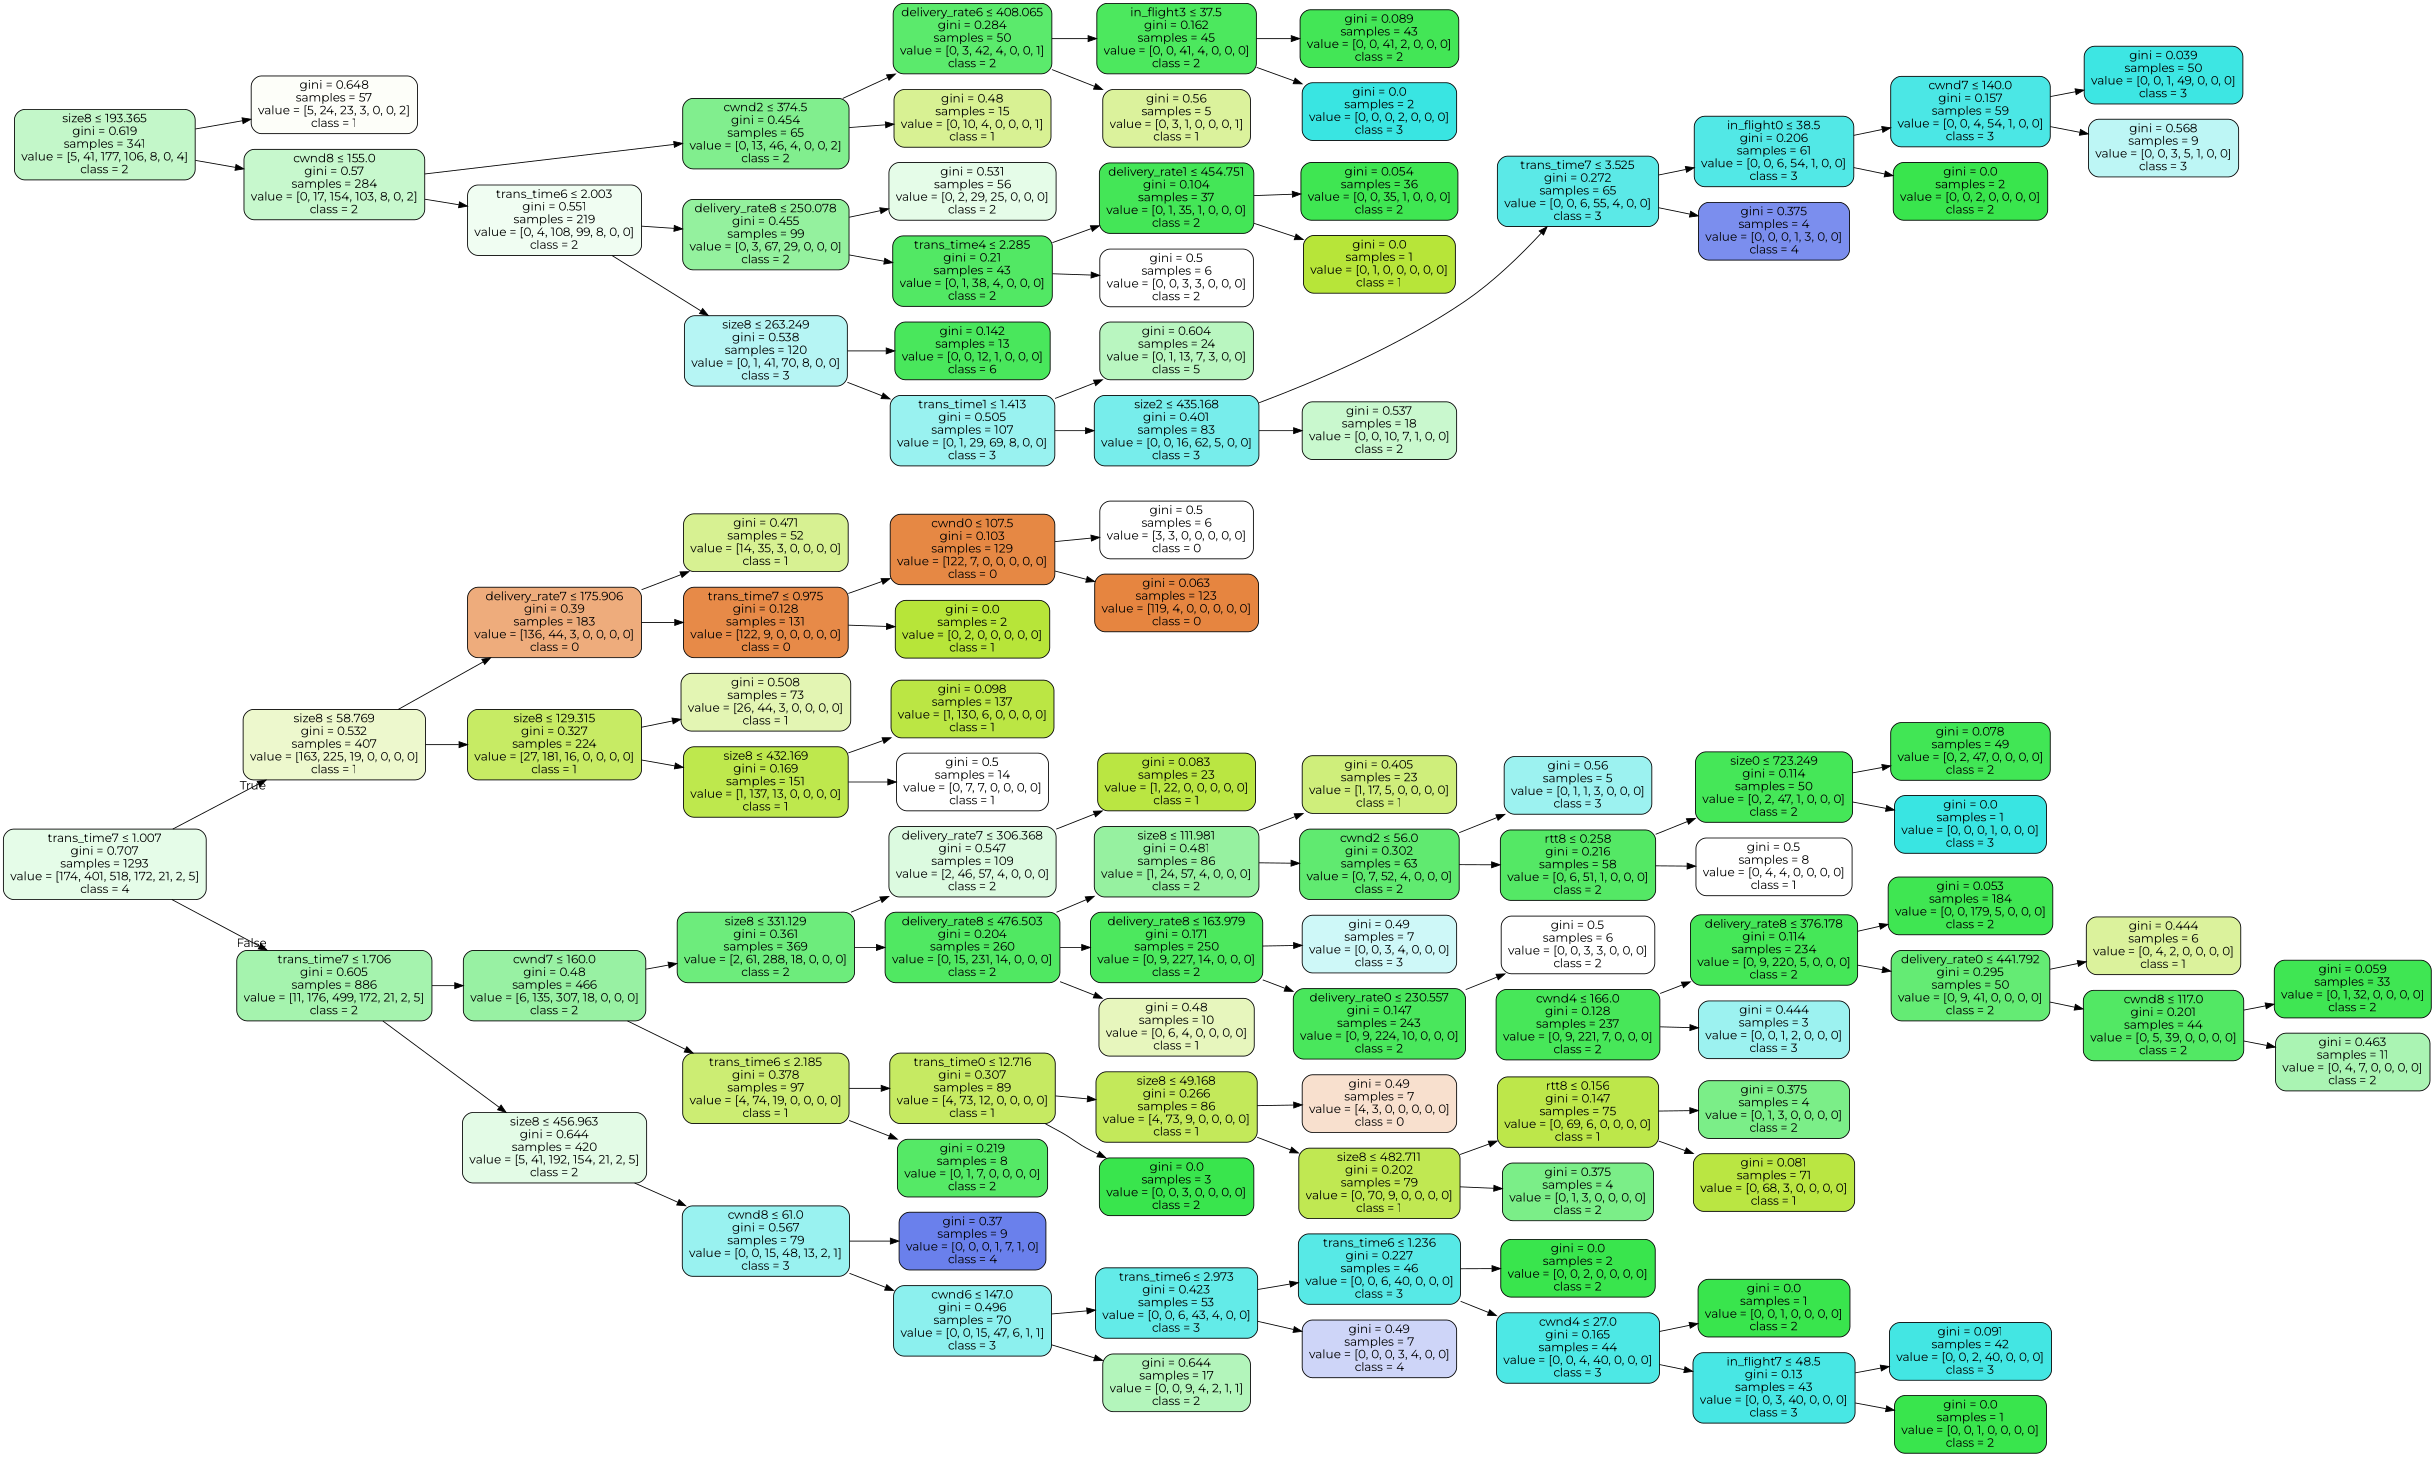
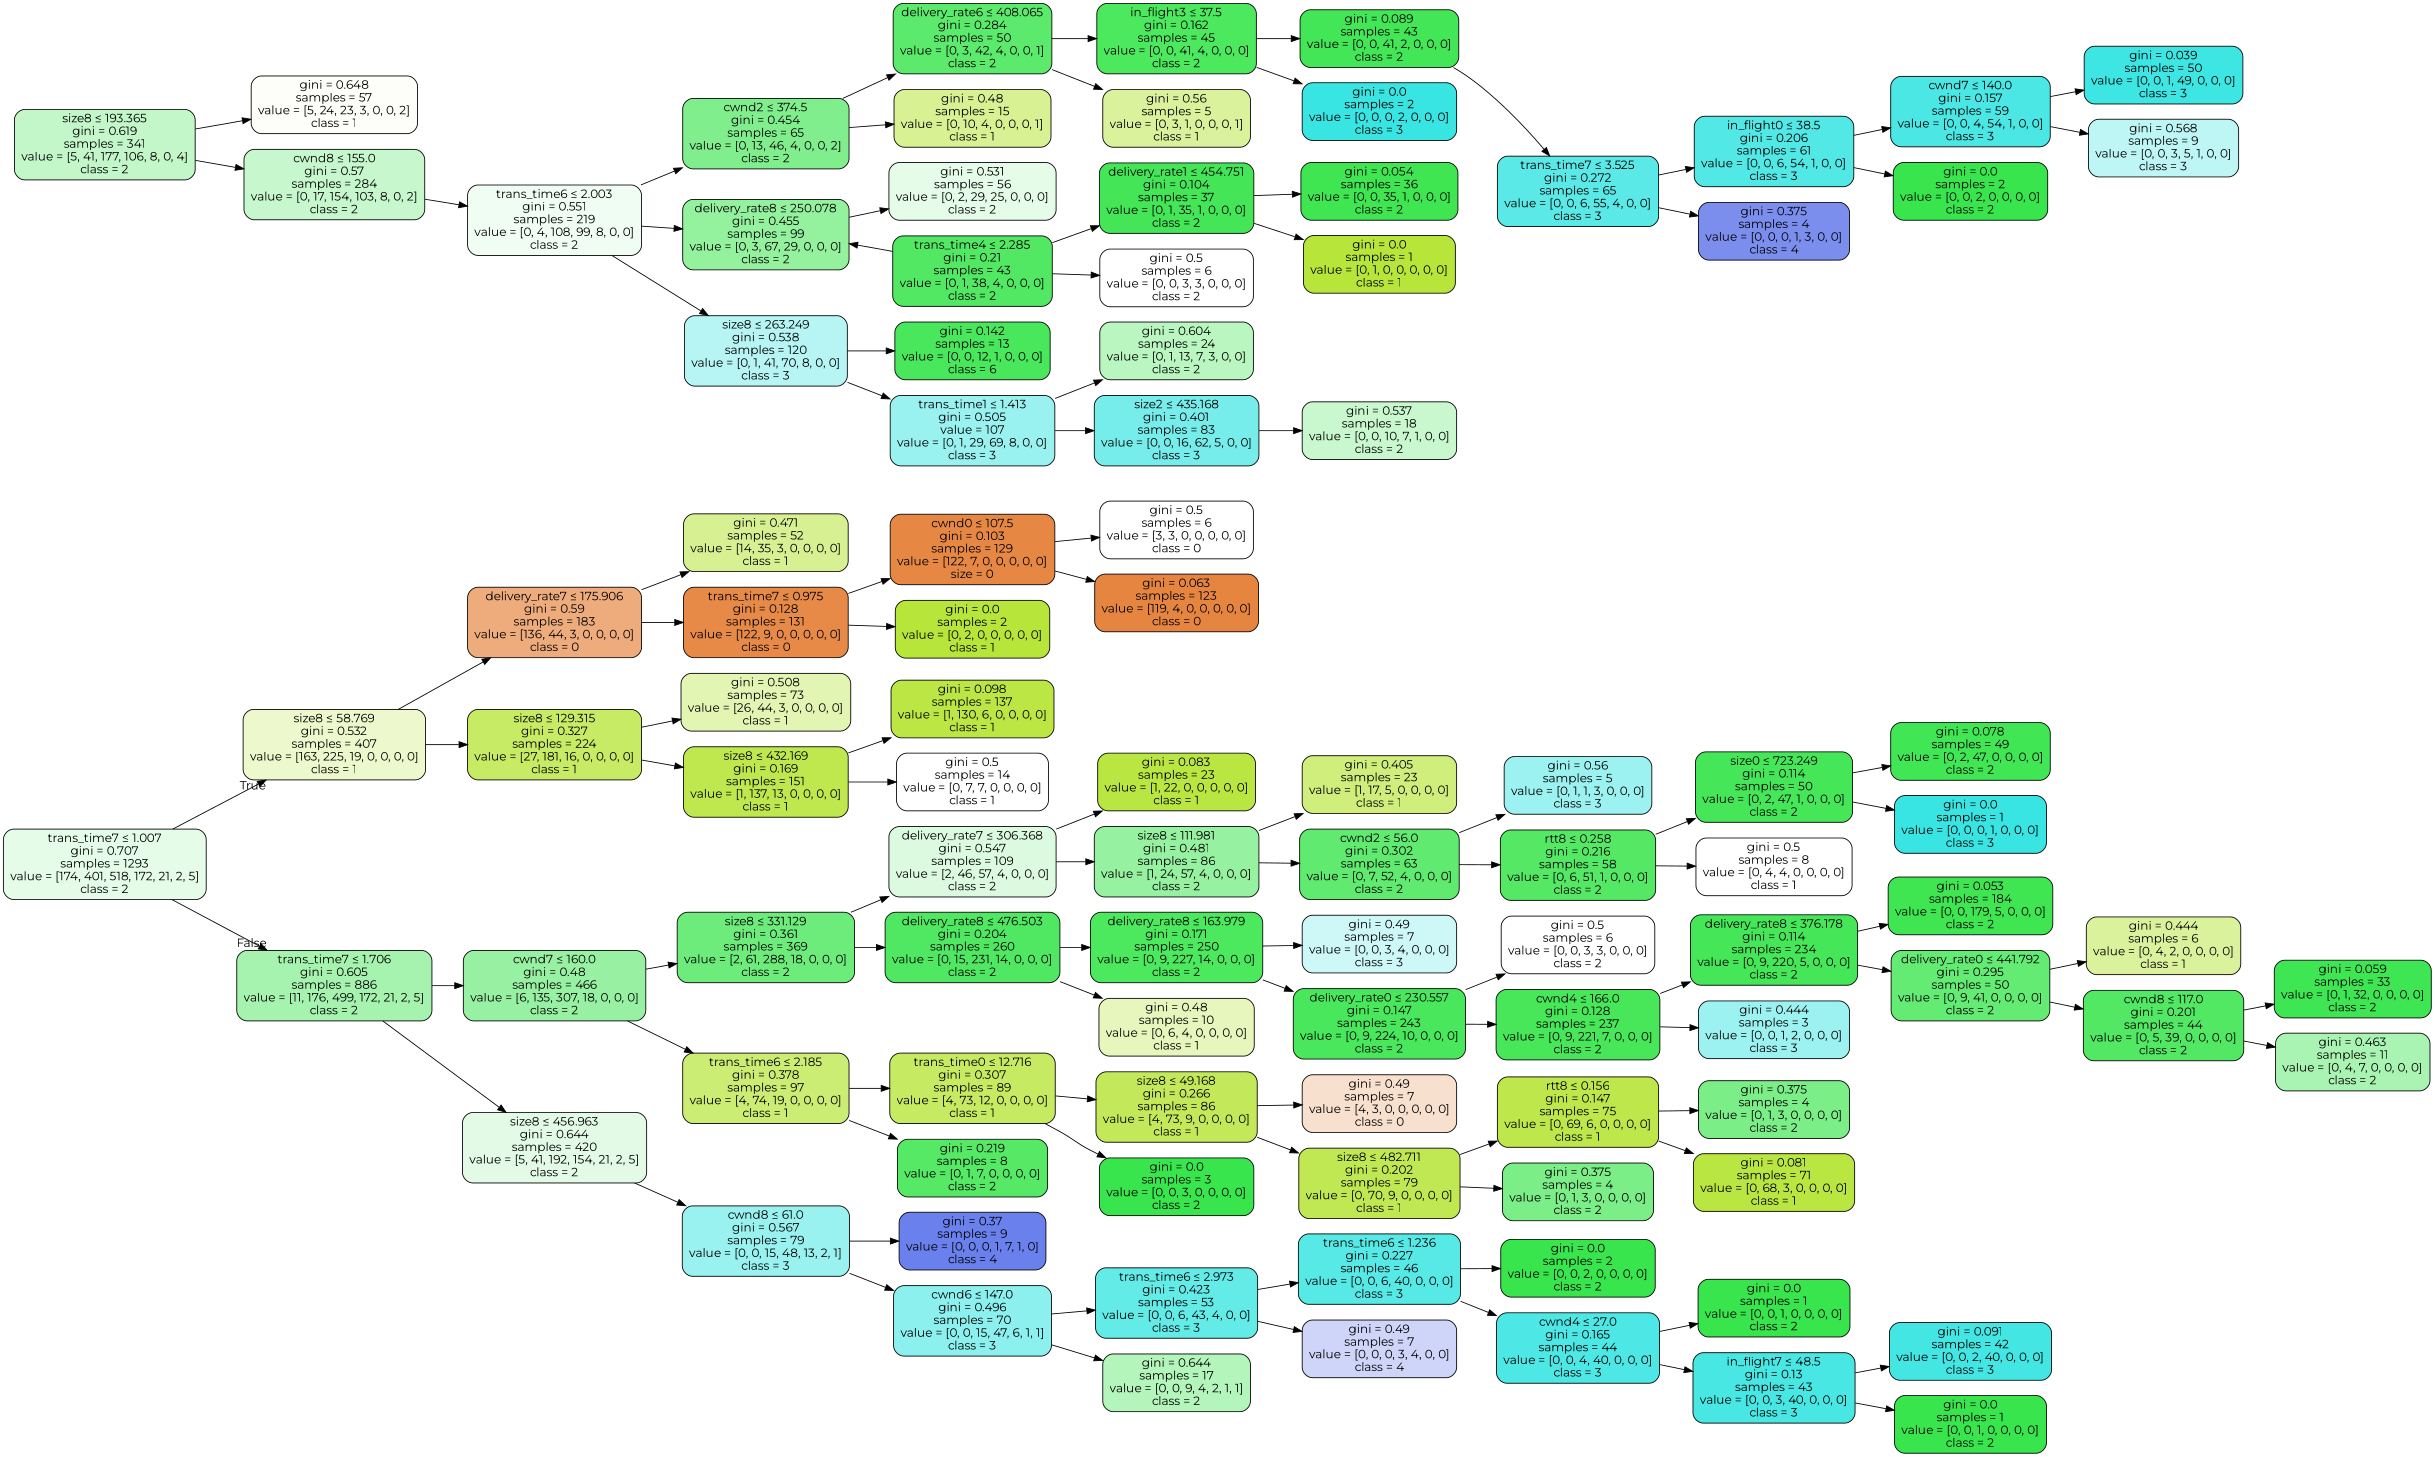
(549, 159) -> (658, 178)
(867, 258) -> (875, 248)
(1410, 334) -> (1502, 105)
(1177, 370) -> (1177, 370)
(973, 430) -> (973, 430)
(973, 575) -> (973, 575)
(555, 609) -> (555, 609)
(105, 889) -> (105, 889)
(1071, 906) -> (1071, 862)
none -> (1477, 1024)
